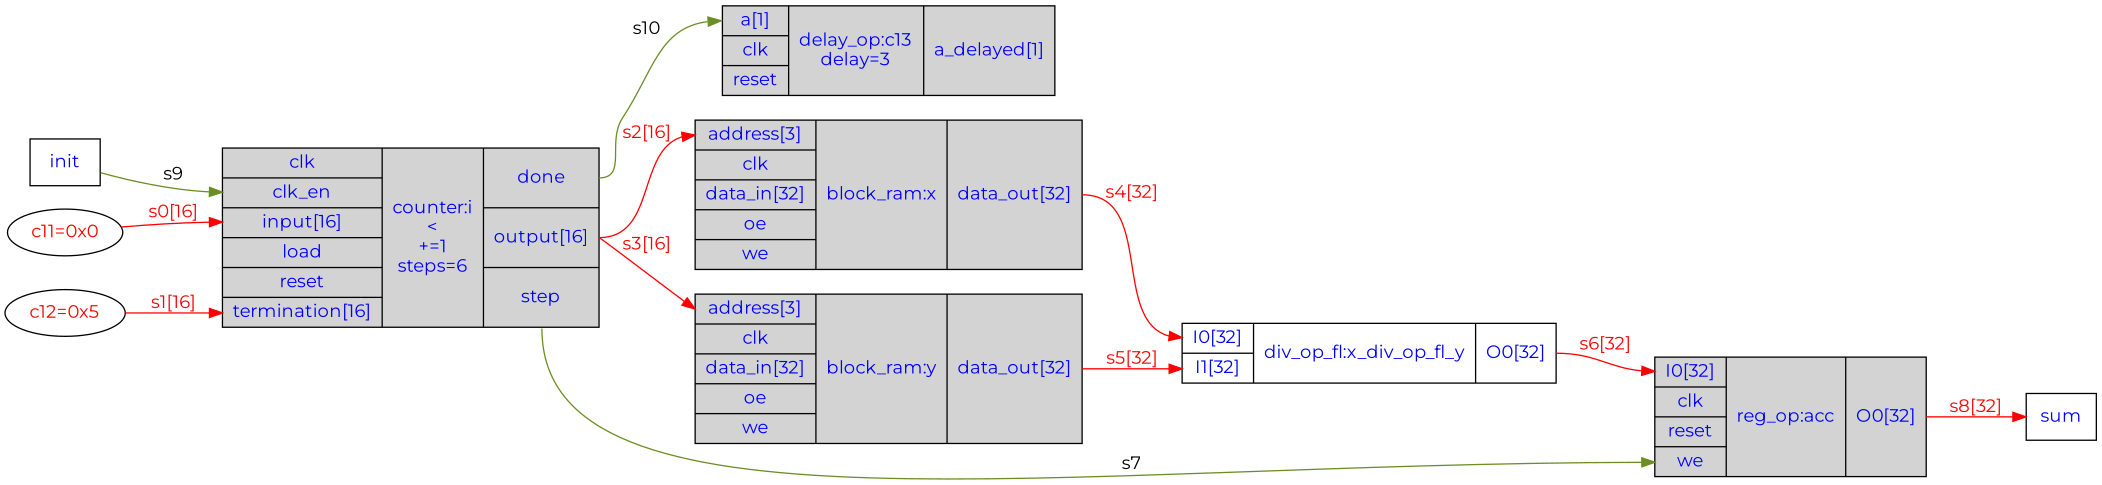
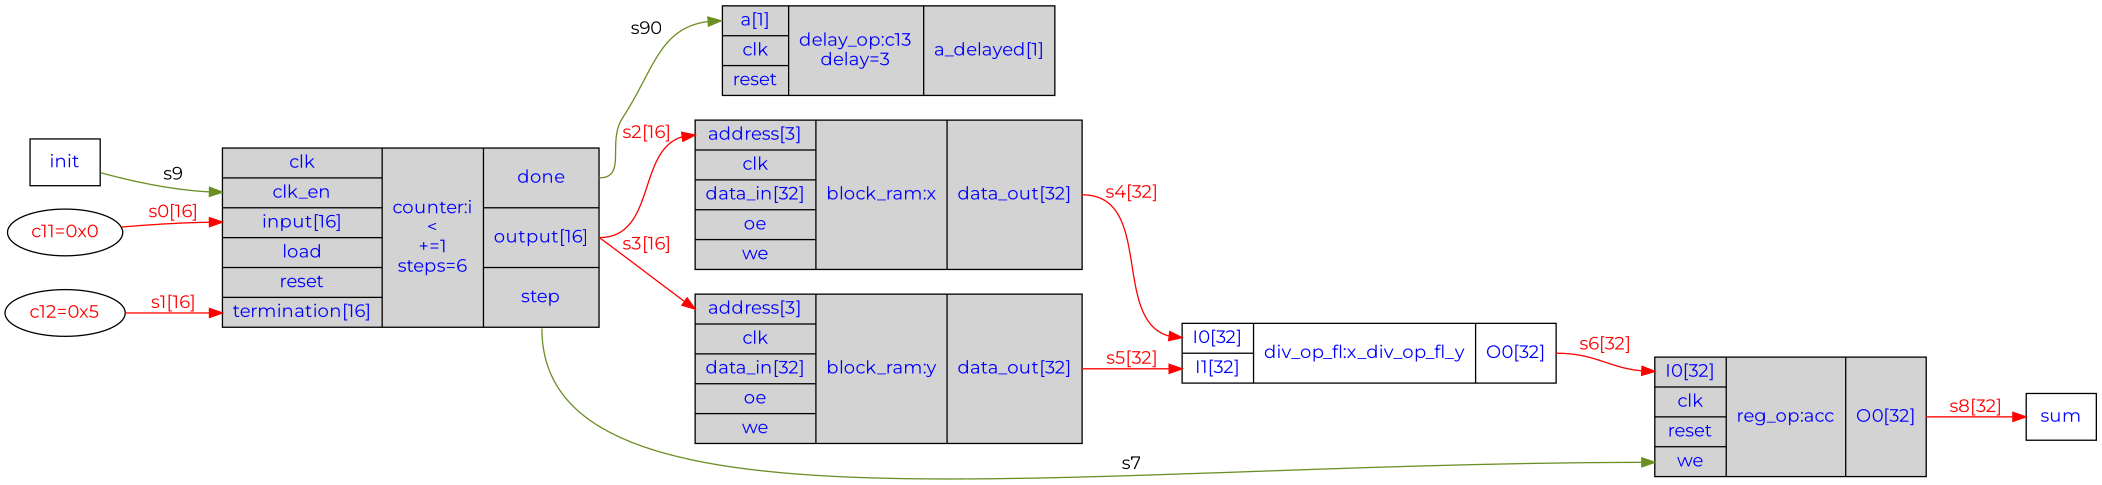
(647, 29) -> (647, 29)
